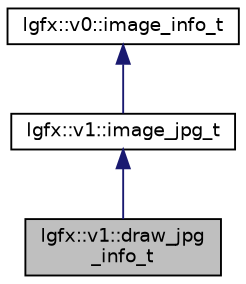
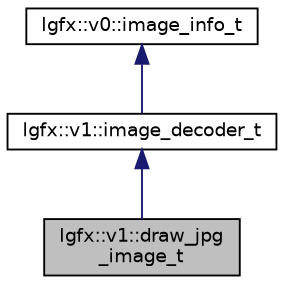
(123, 132) -> (142, 132)
(123, 247) -> (142, 247)
